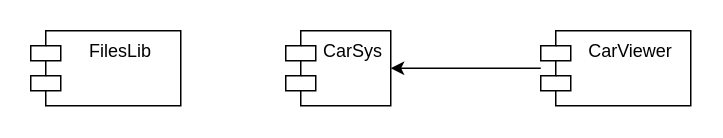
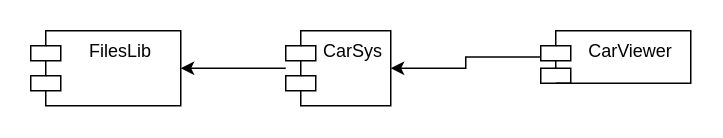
none -> (239, 68)
(616, 68) -> (616, 57)
